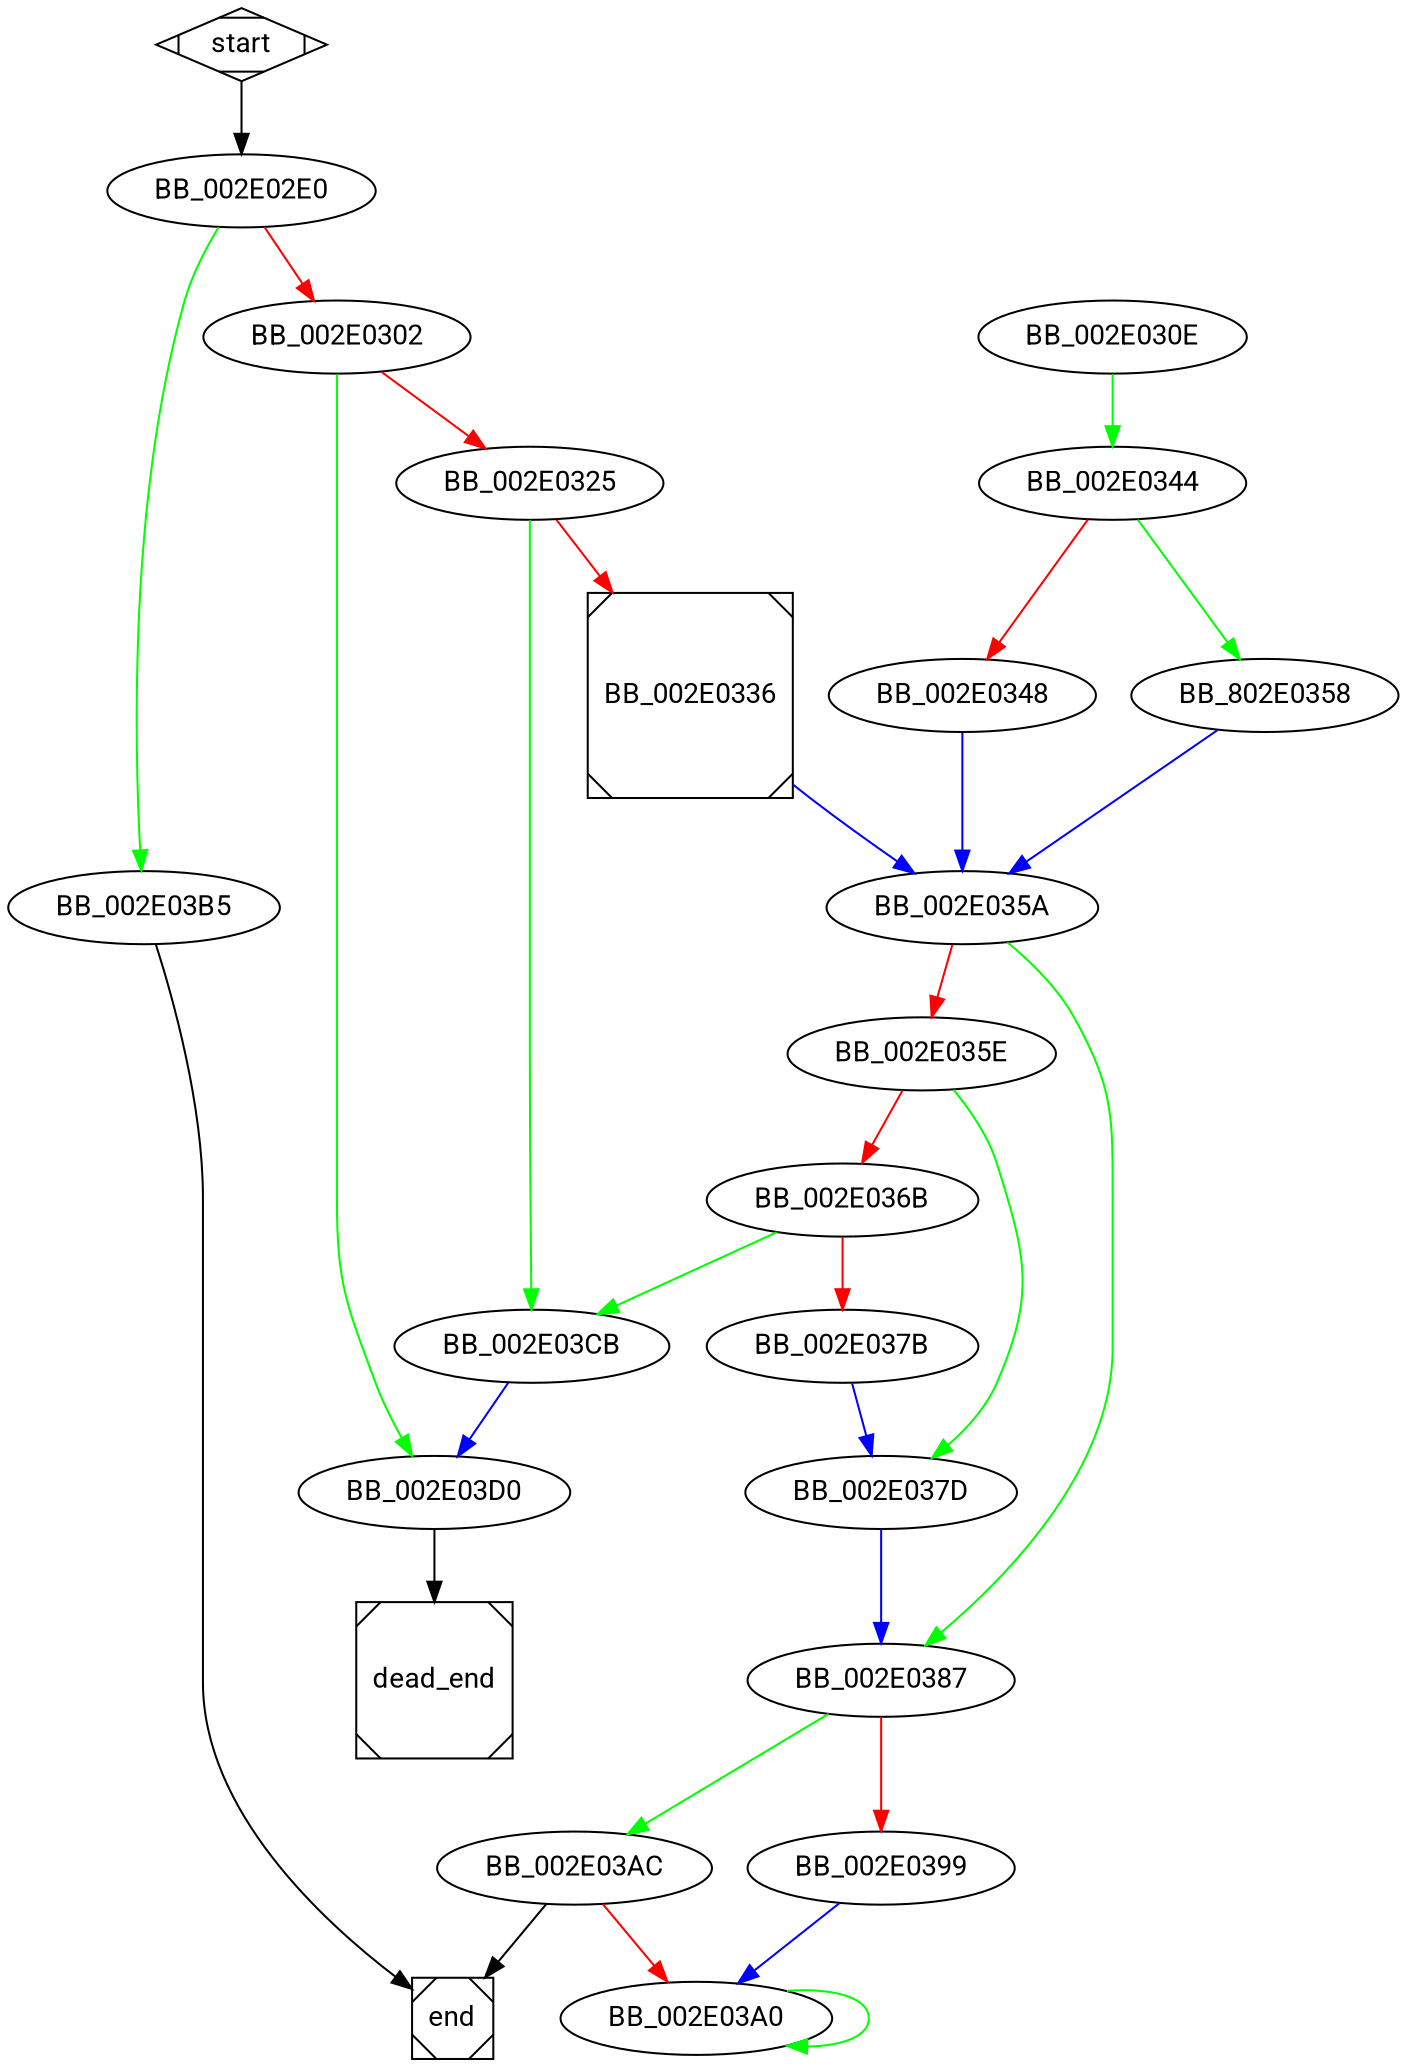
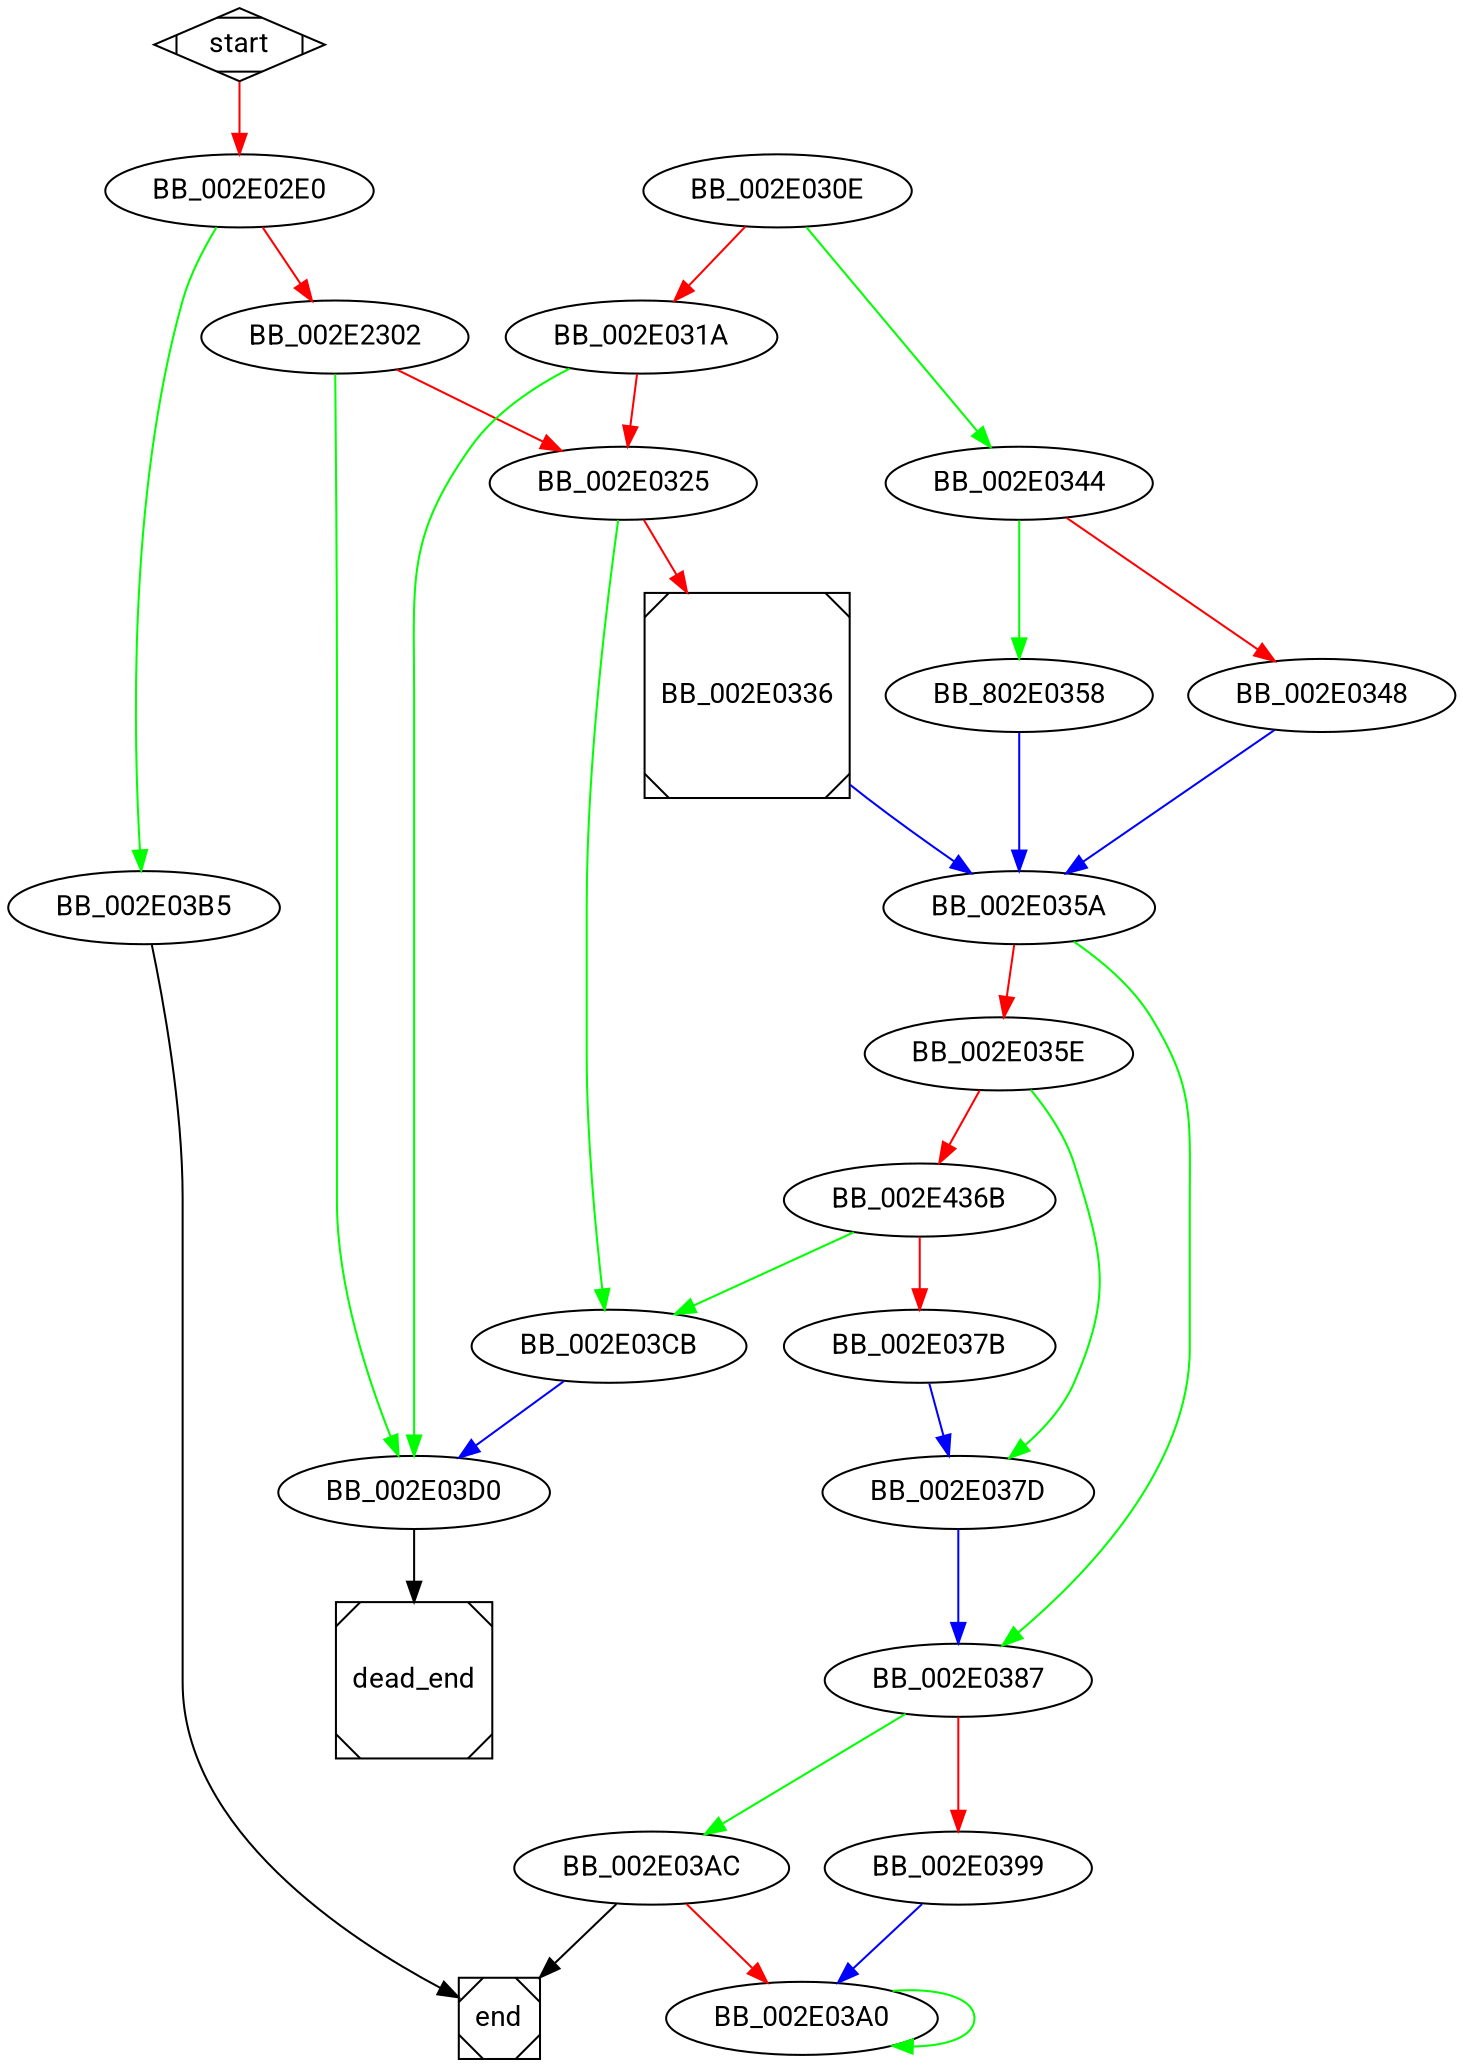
(242, 108) -> (239, 108)
(337, 337) -> (335, 337)
none -> (642, 337)
(843, 1200) -> (920, 1200)
